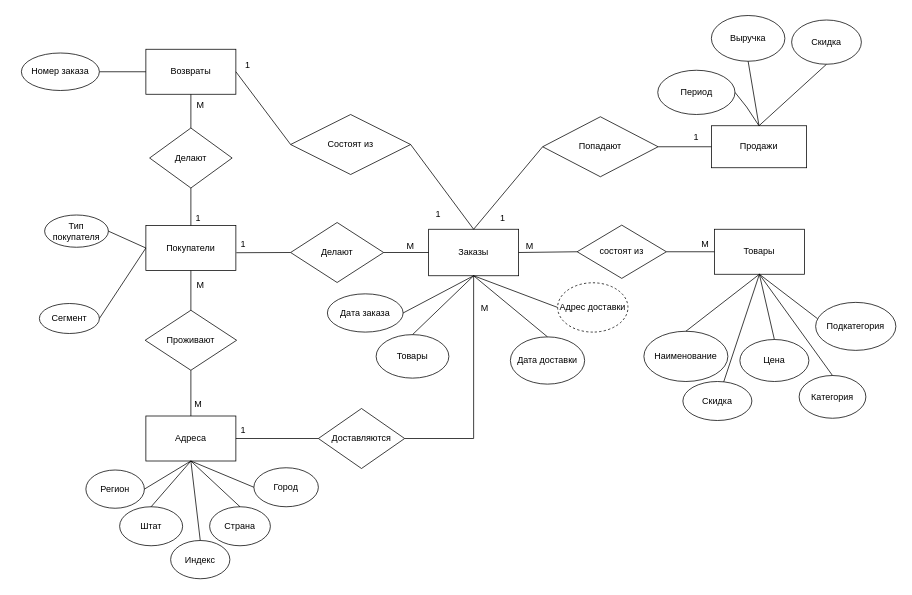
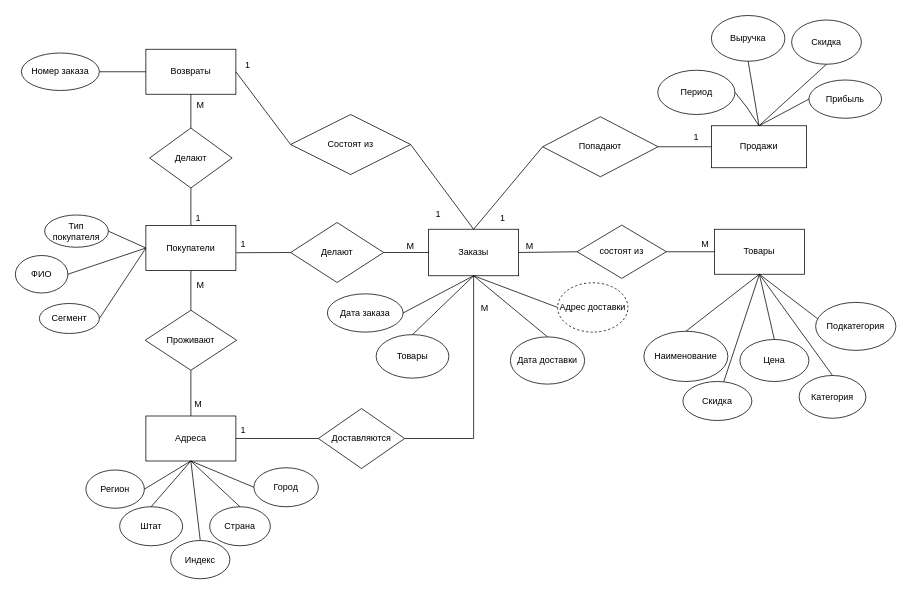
none -> (845, 99)
none -> (784, 112)
none -> (104, 262)
none -> (42, 274)
